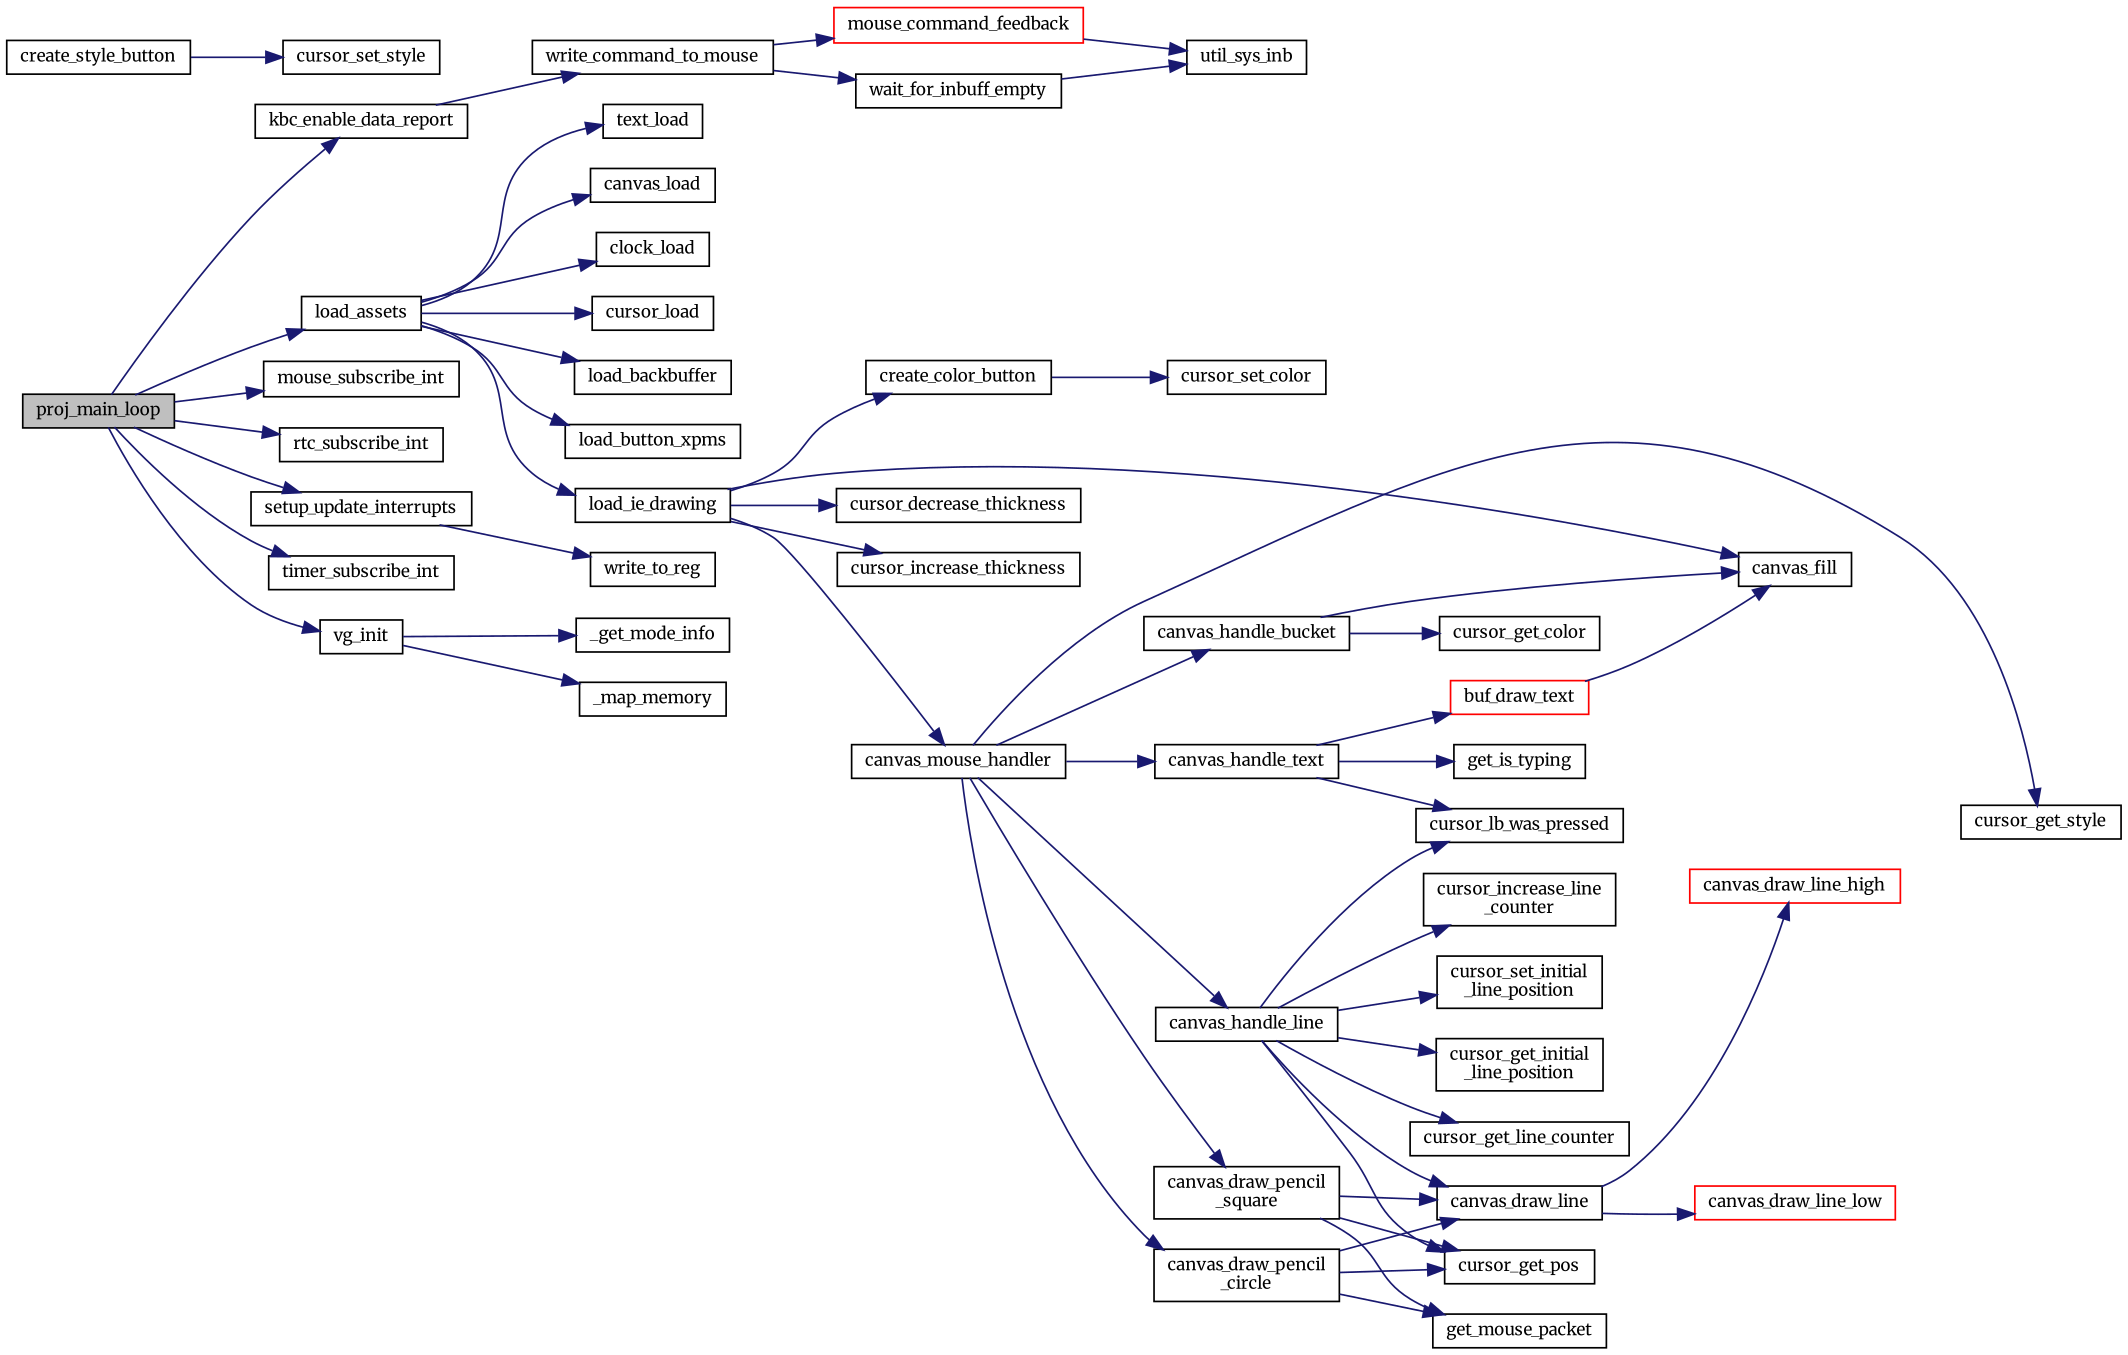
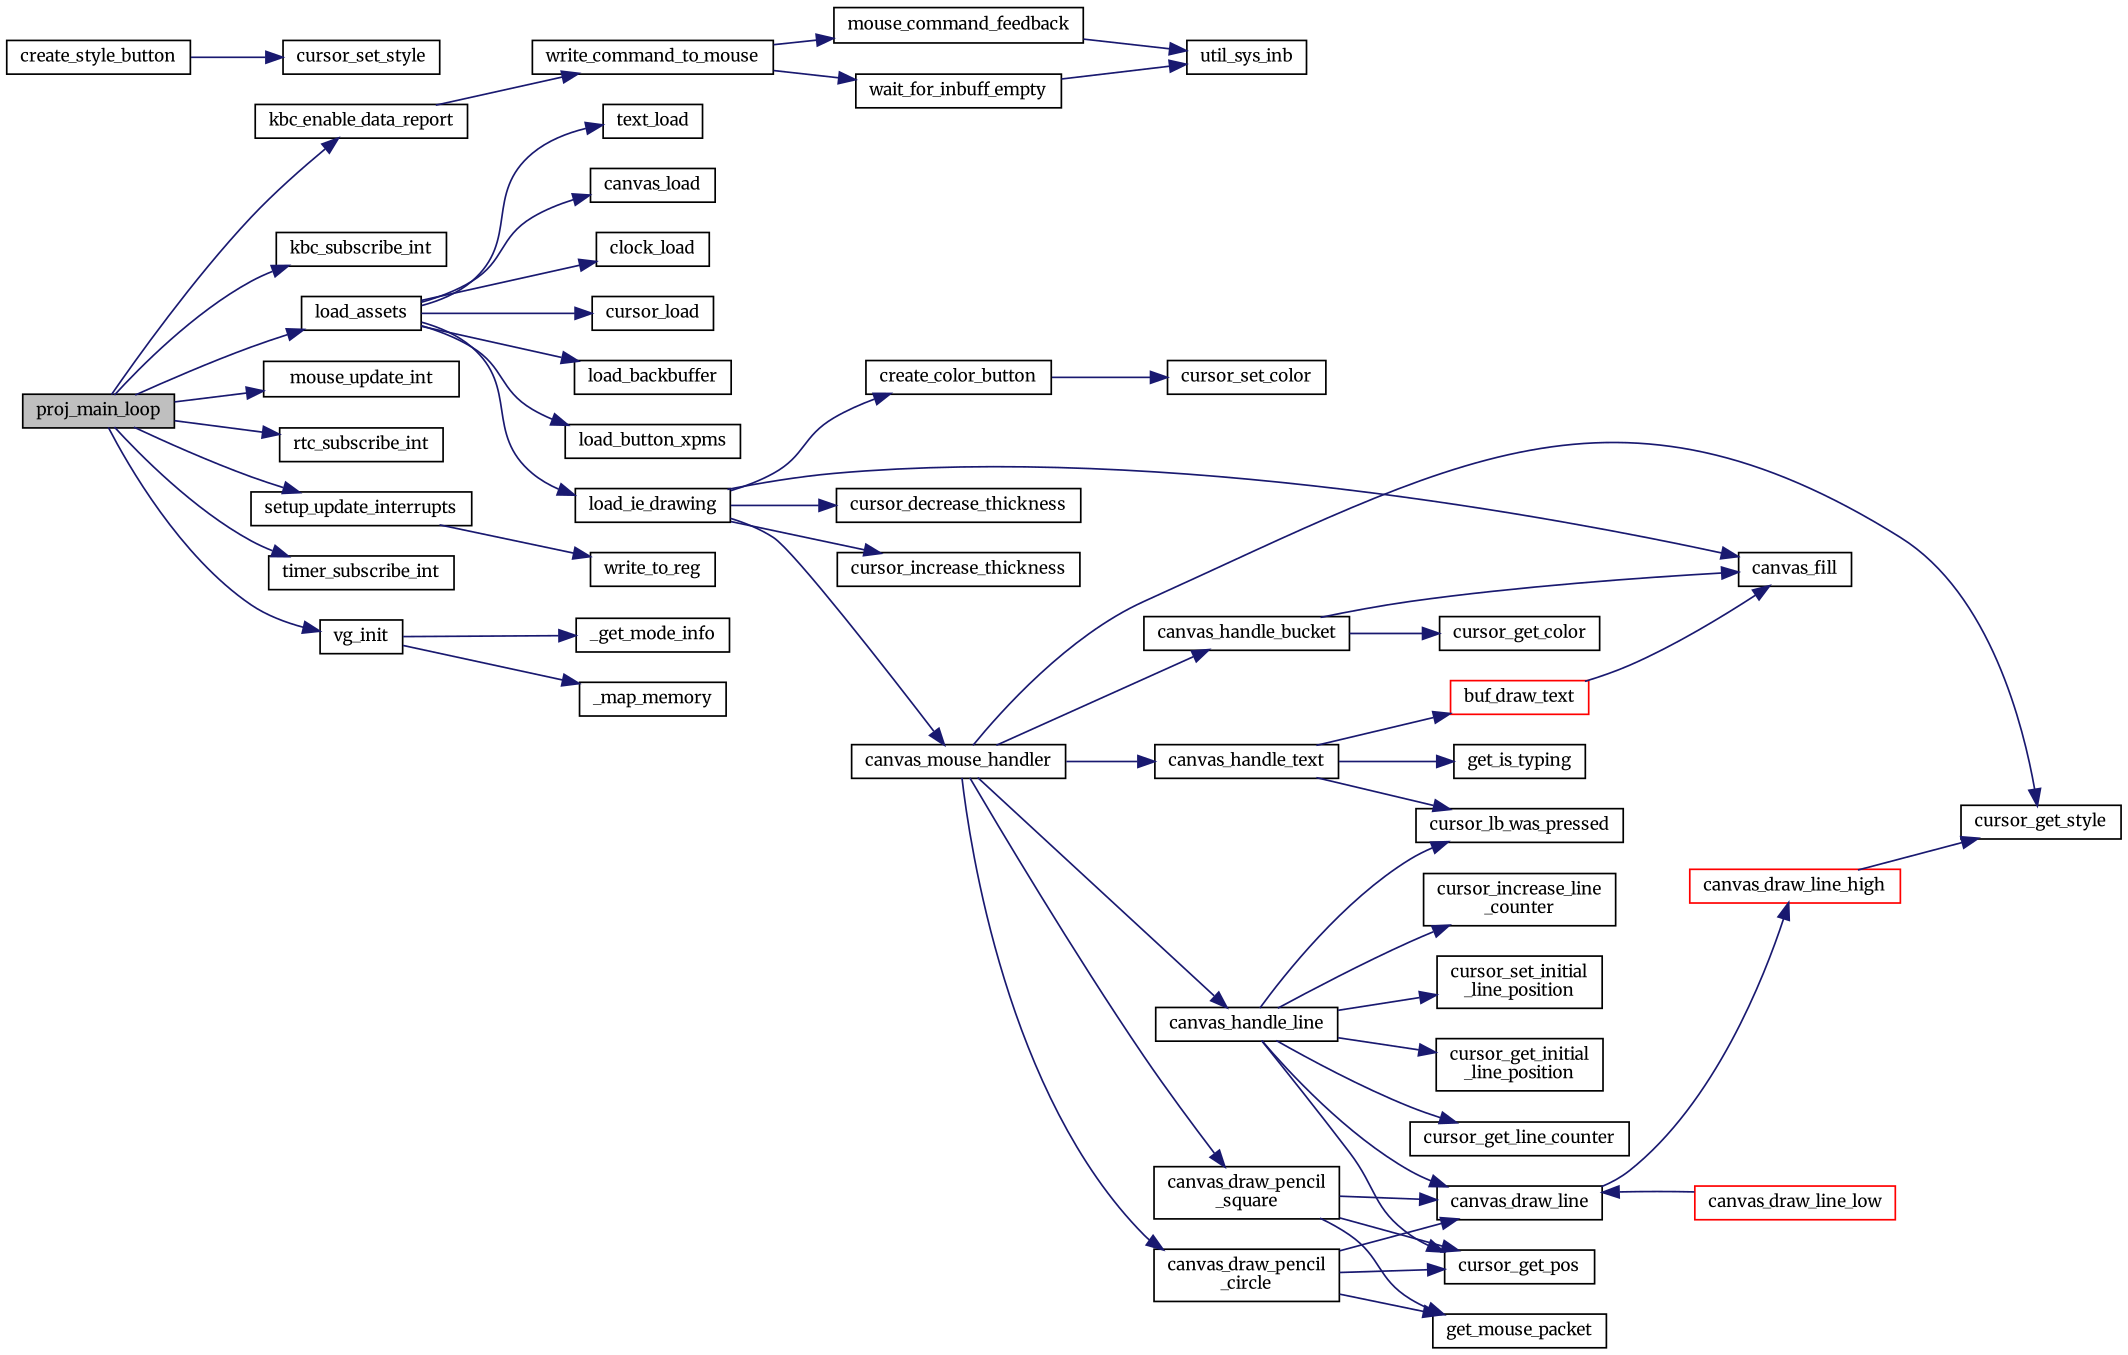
(959, 25) -> (959, 25)
none -> (361, 249)
(361, 379) -> (361, 379)
none -> (1910, 856)
(1640, 1214) -> (1657, 1192)
